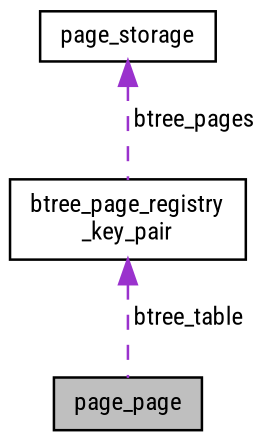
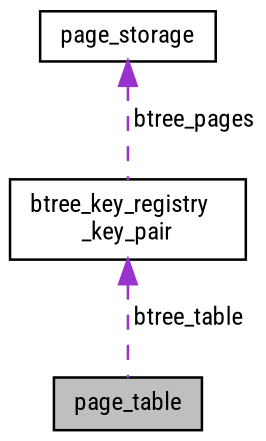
(128, 219) -> (128, 219)
(128, 404) -> (128, 404)
